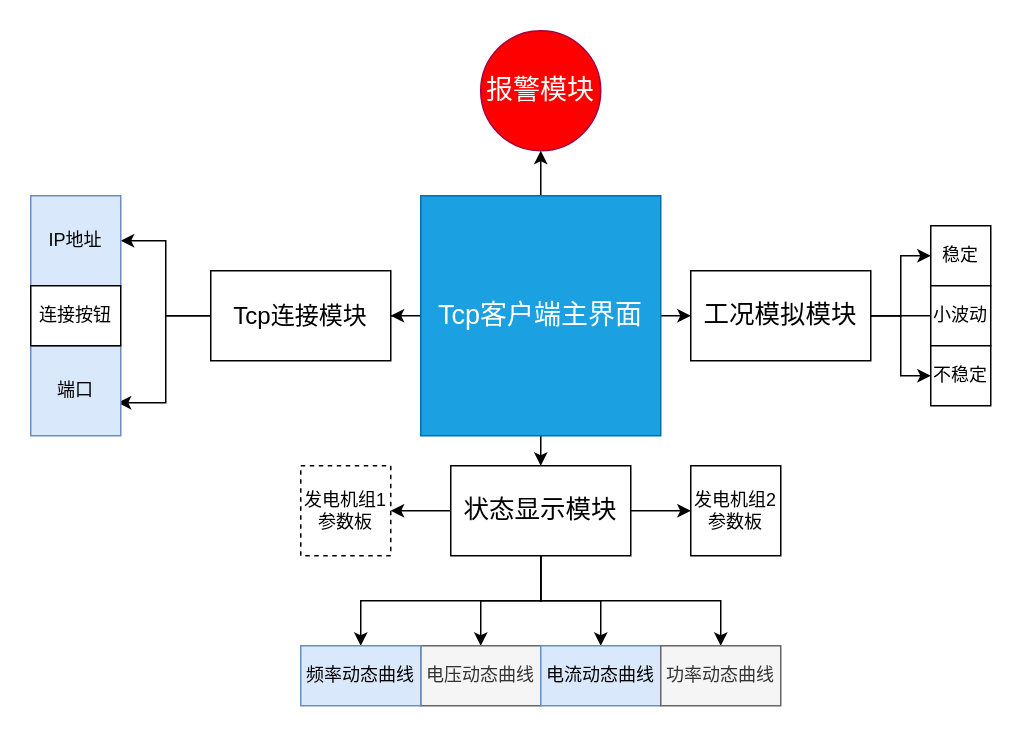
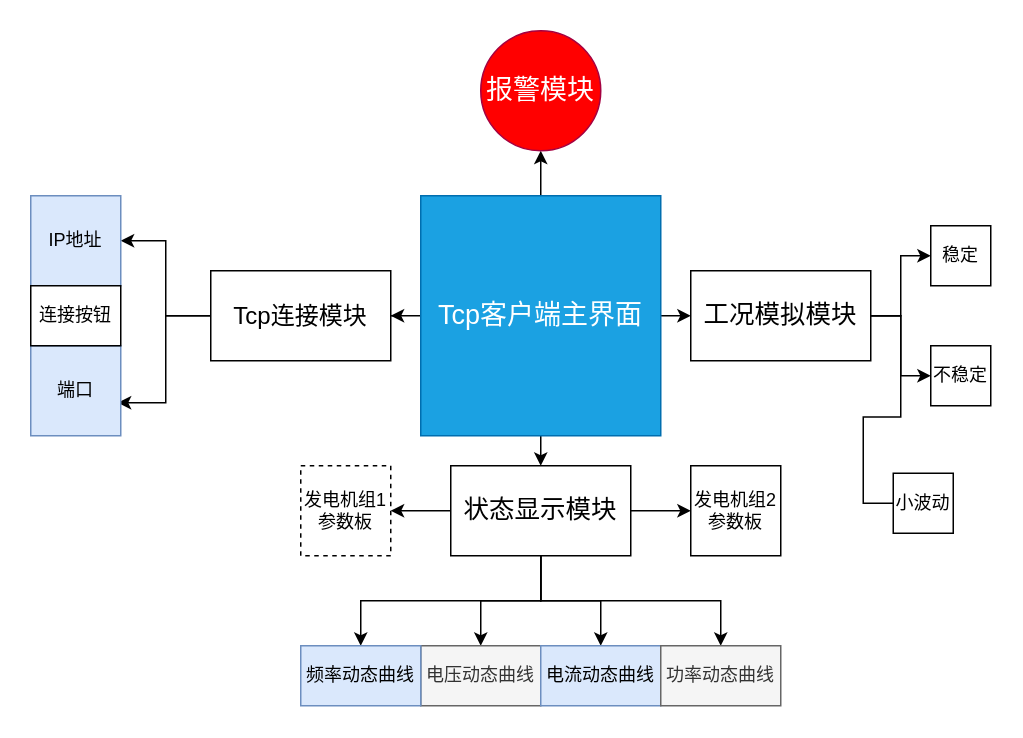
(961, 316) -> (923, 503)
